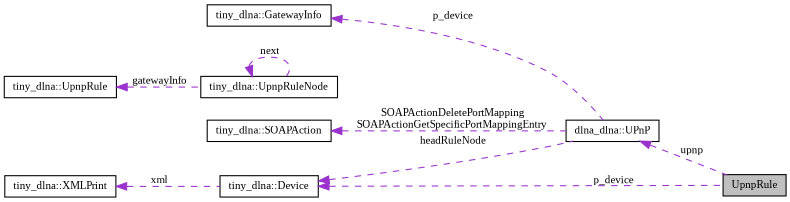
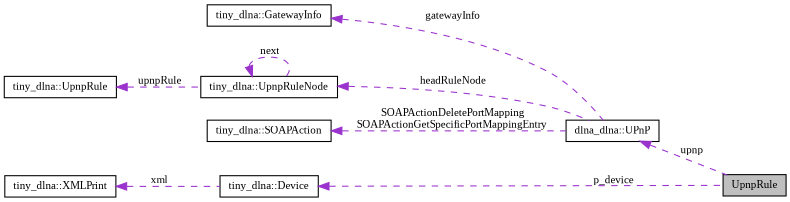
(452, 16) -> (452, 16)
(159, 81) -> (159, 81)
(452, 163) -> (471, 94)
